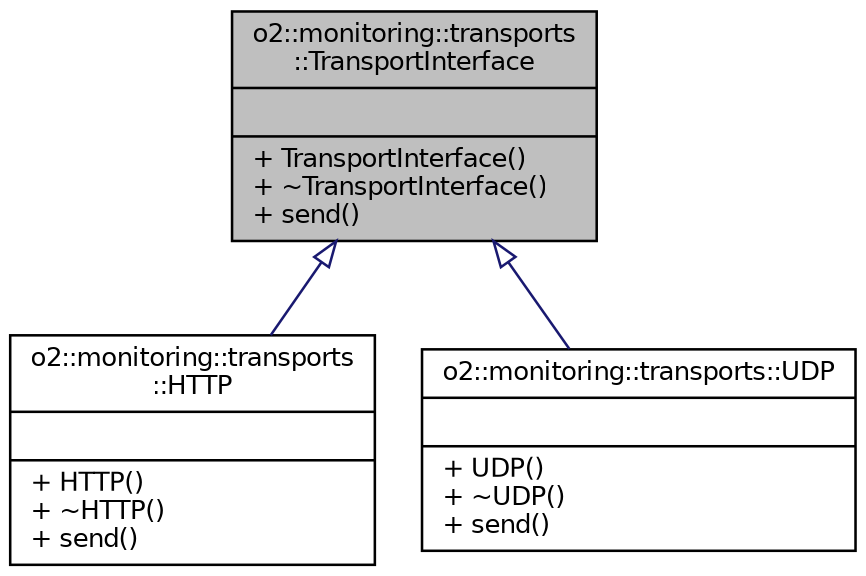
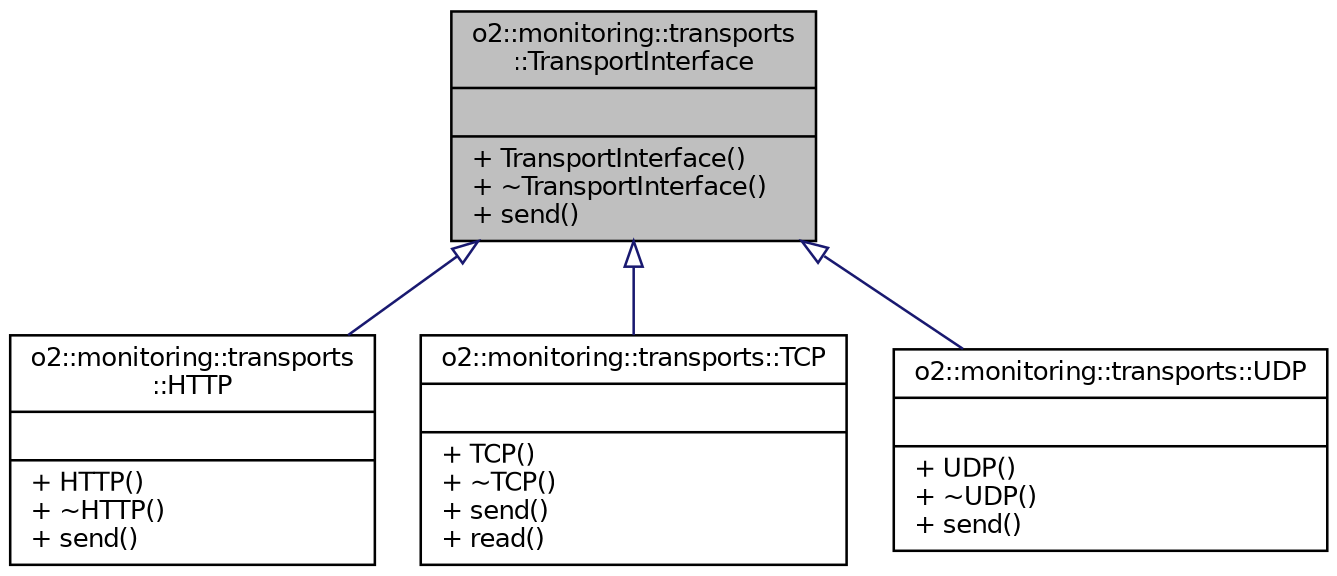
none -> (634, 450)
